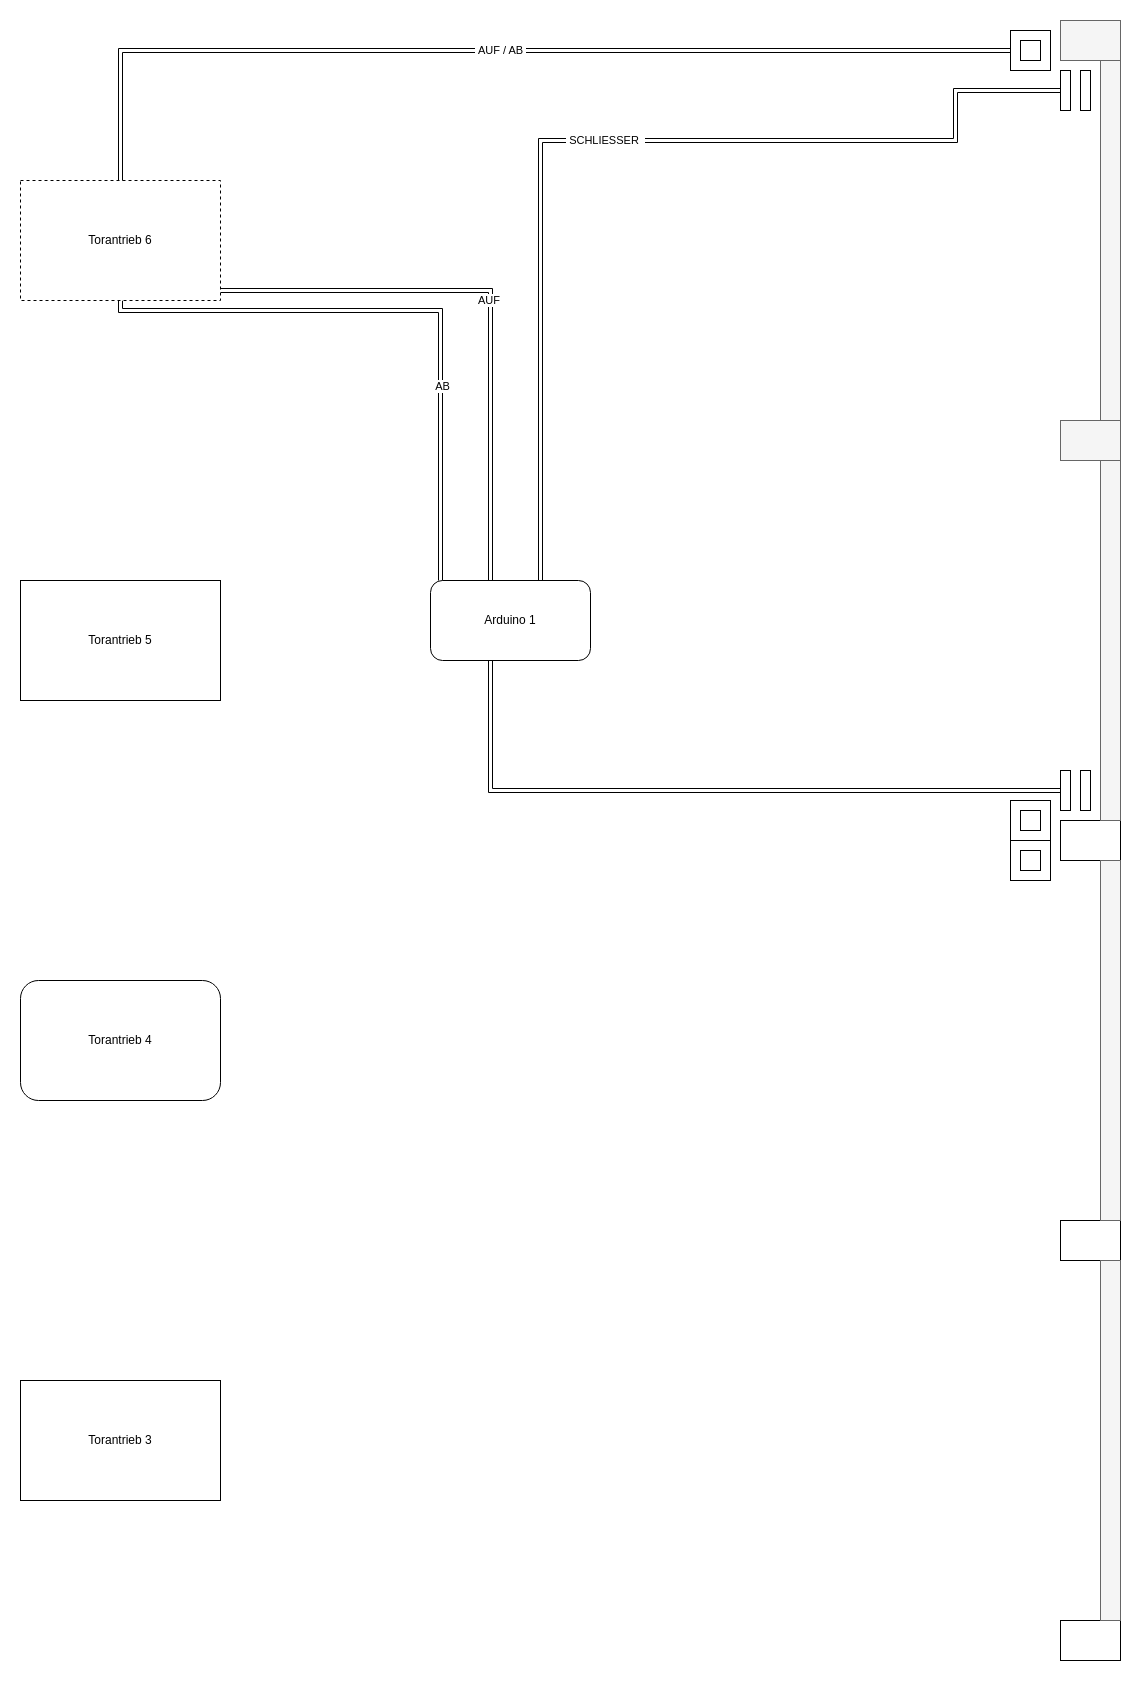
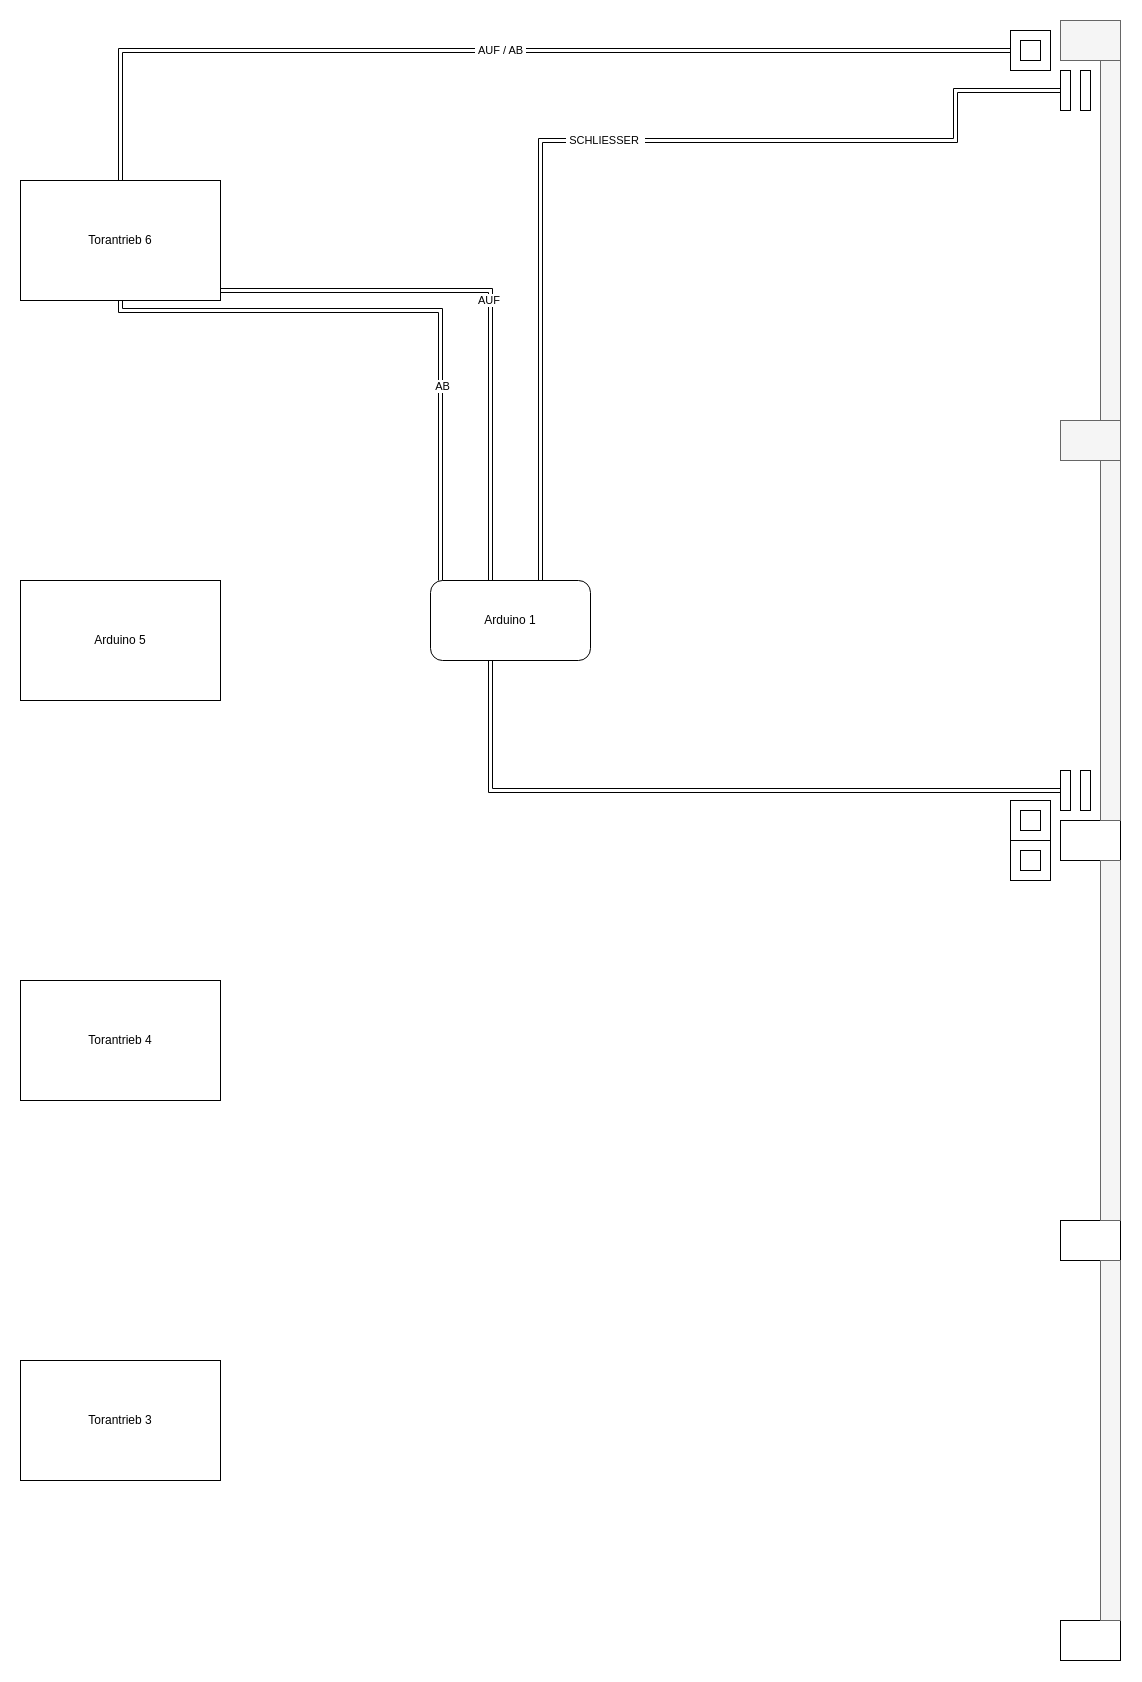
(121, 241) -> (121, 241)
(121, 641) -> (121, 641)
(121, 1041) -> (121, 1041)
(121, 1441) -> (121, 1421)
